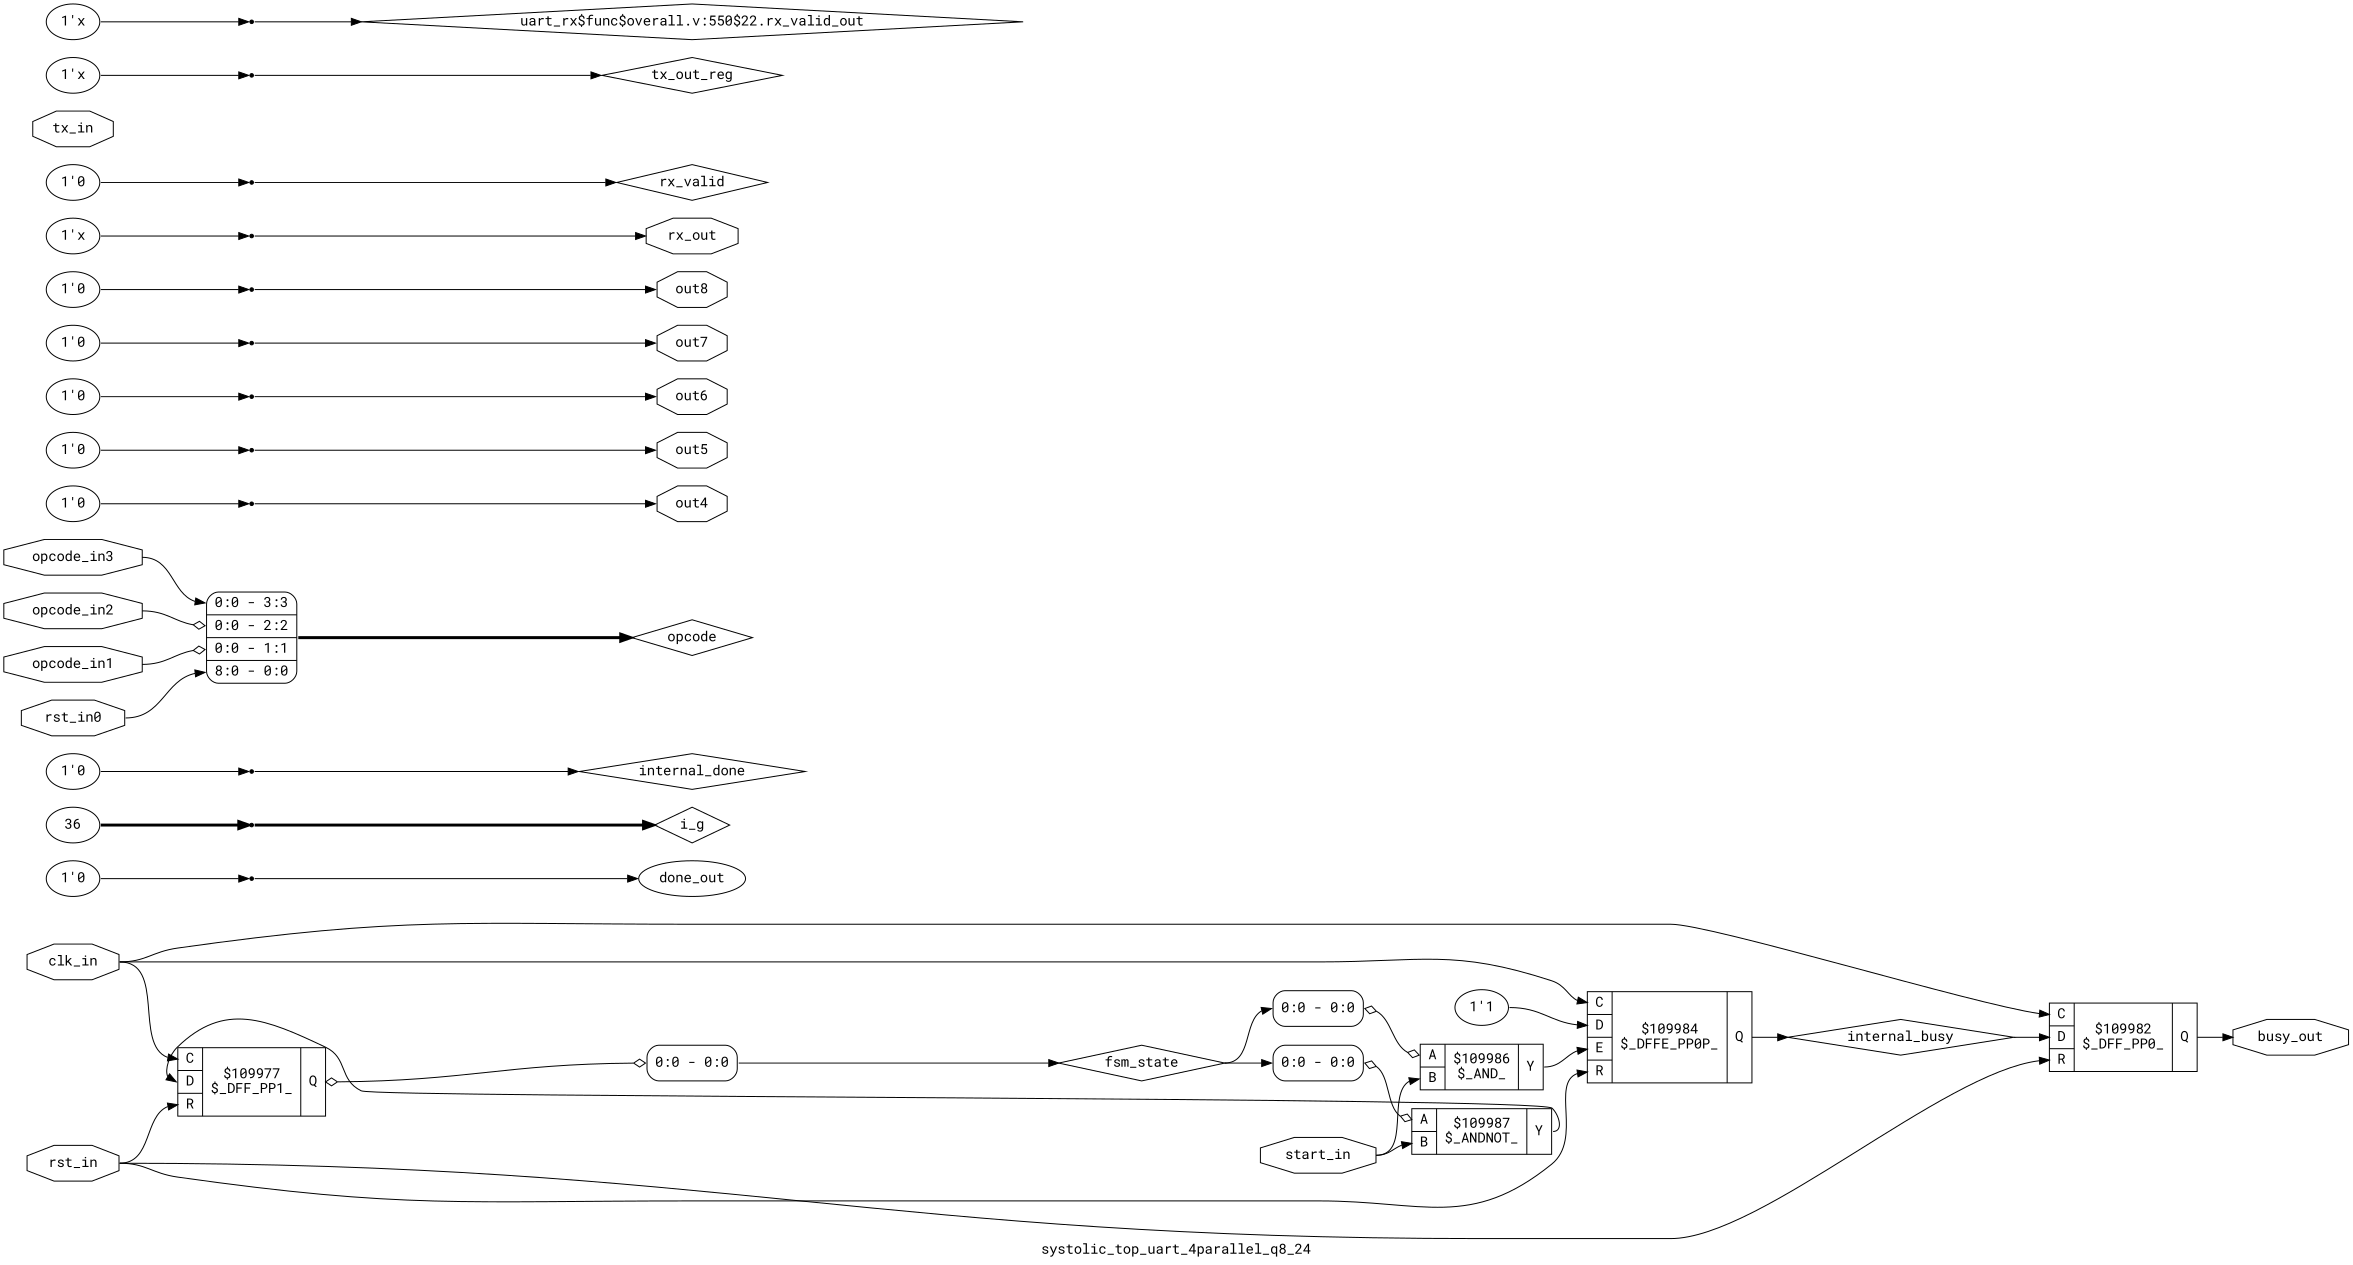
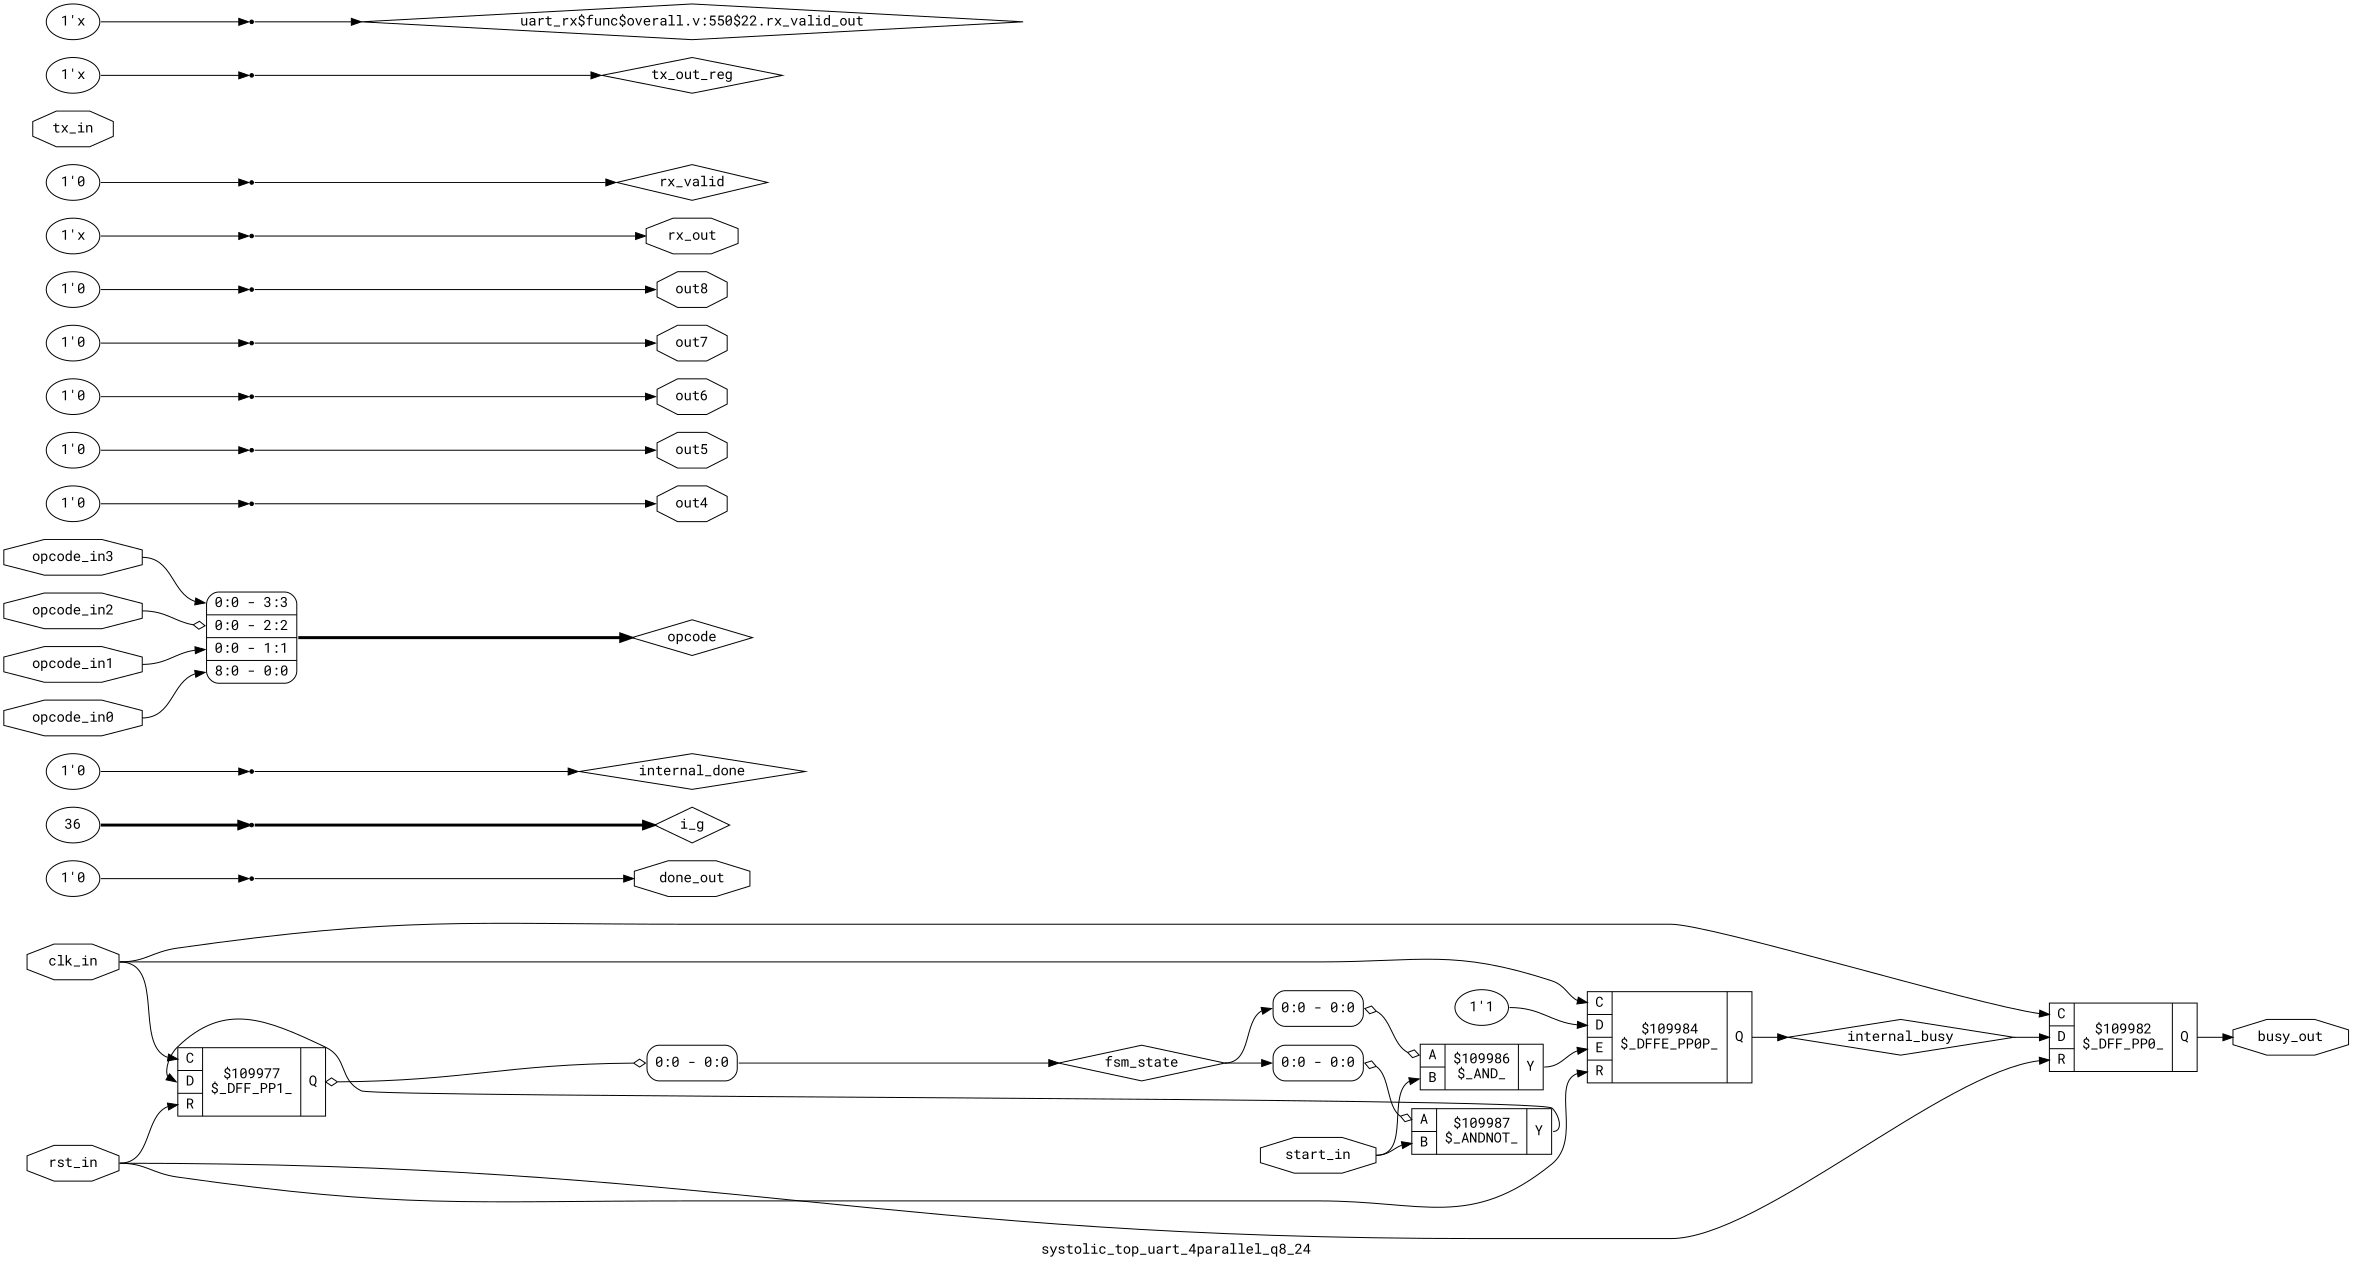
(168, 659) -> (169, 659)
(73, 718) -> (73, 718)
(692, 879) -> (692, 879)
